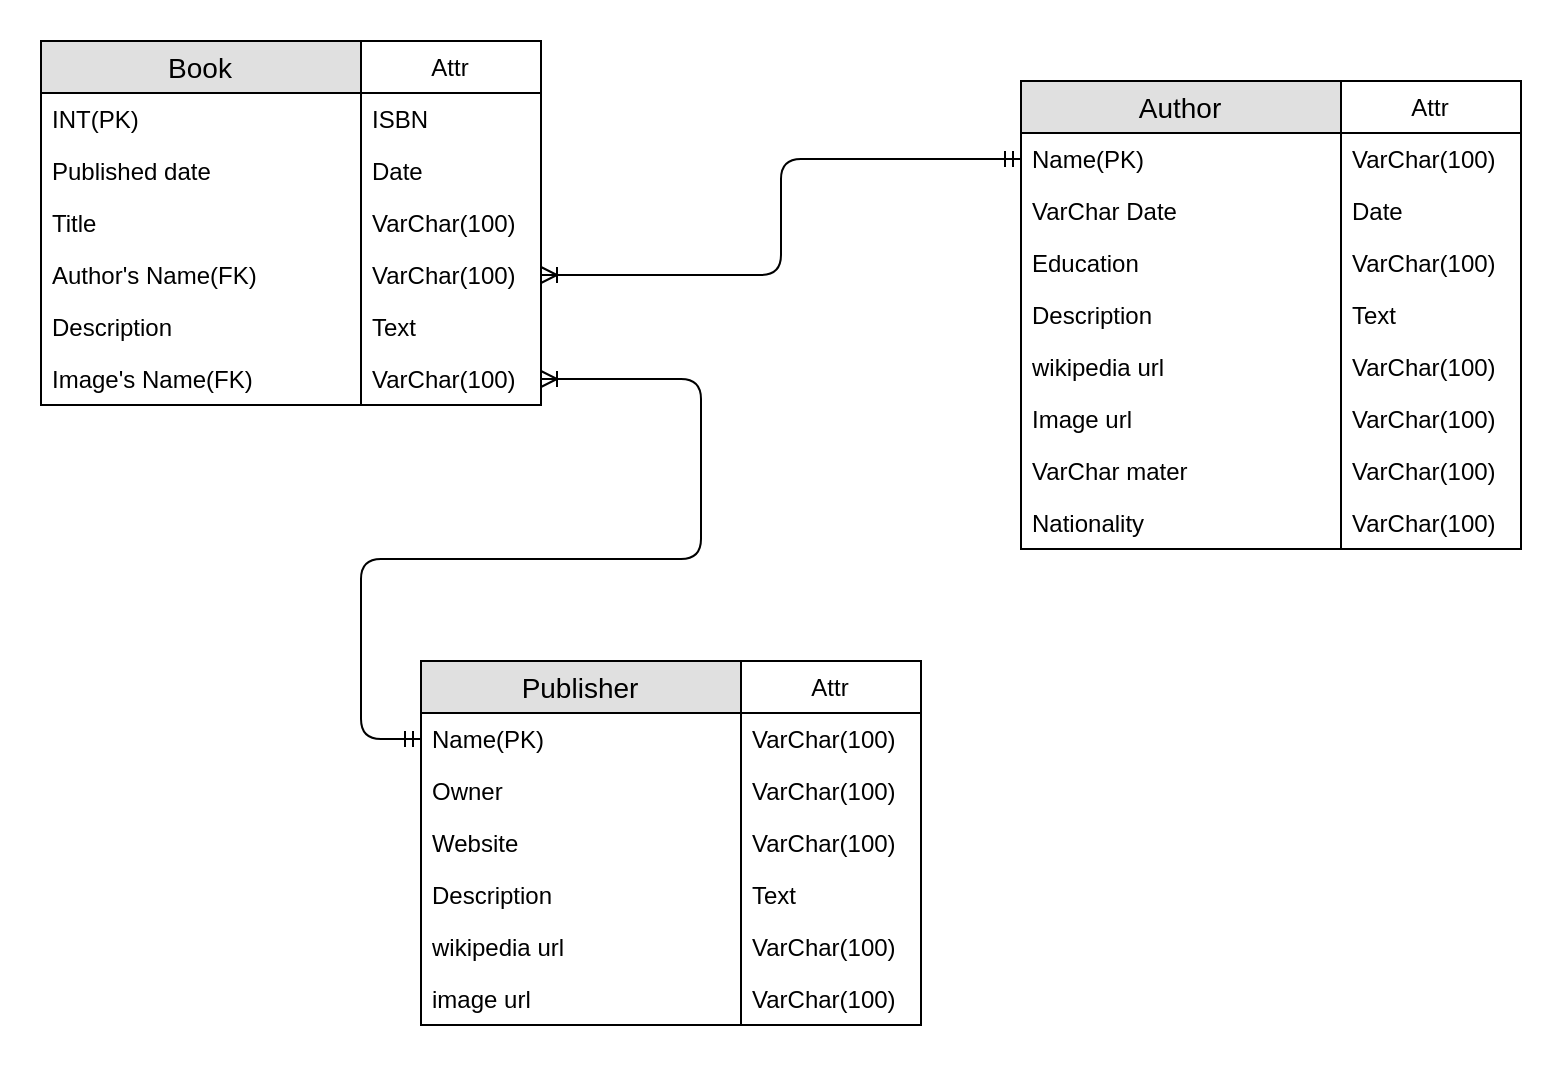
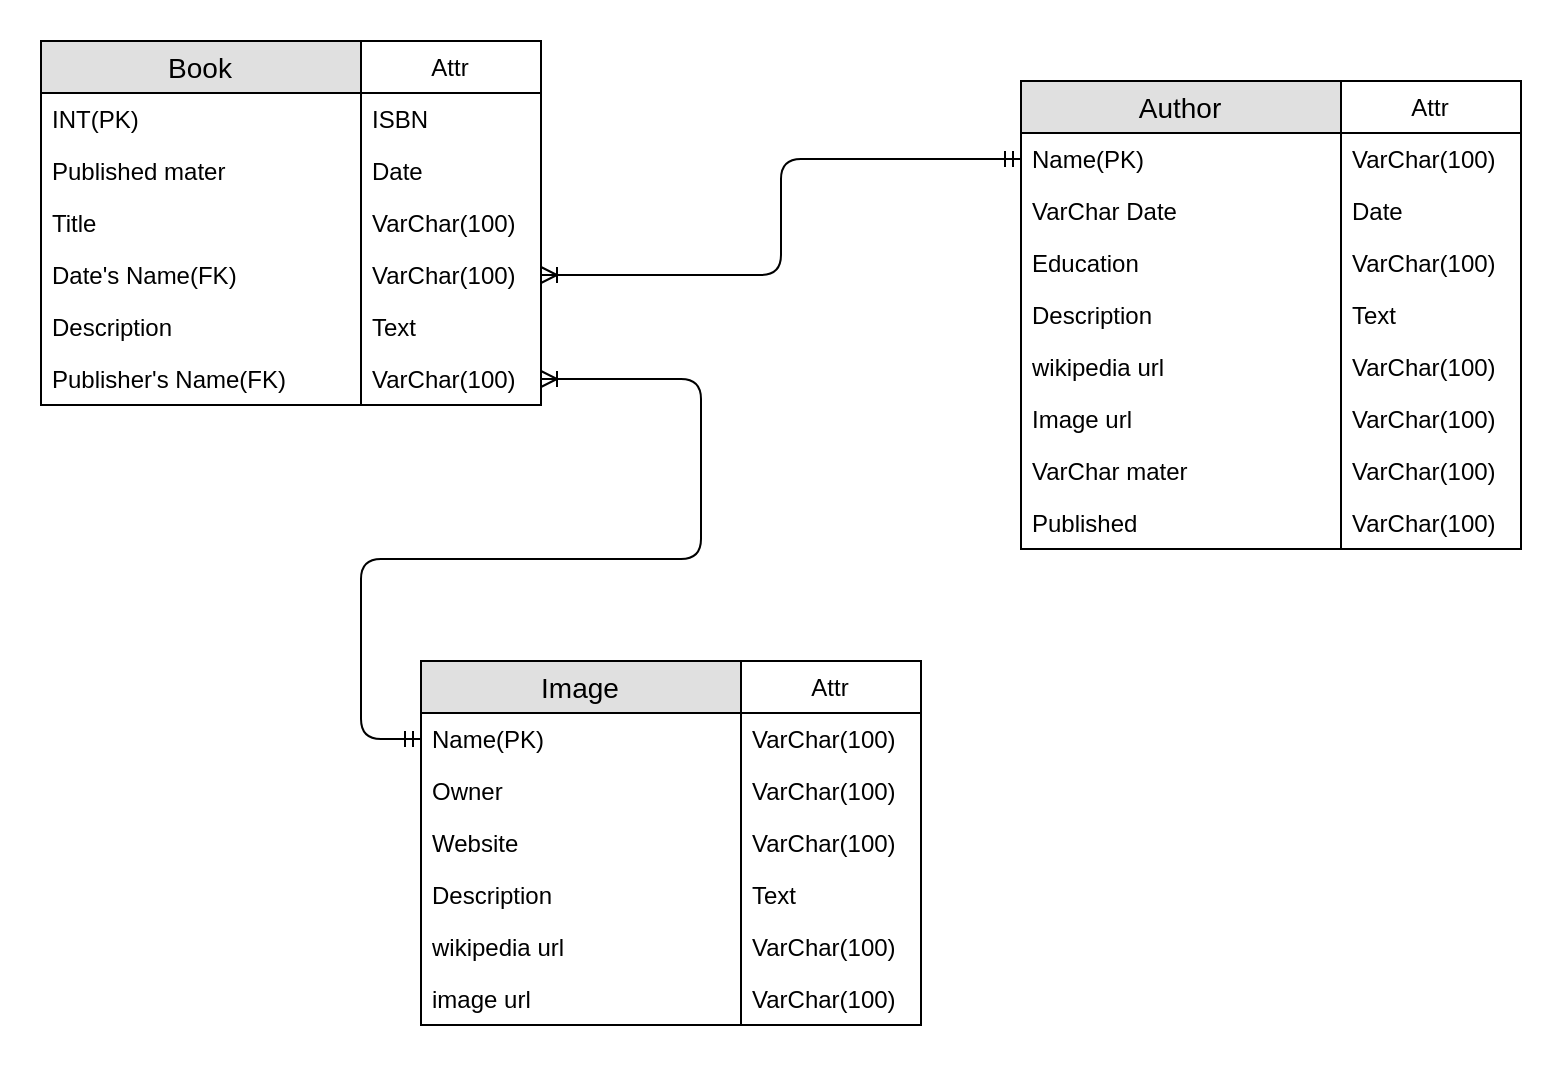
(137, 172) -> (143, 172)
(160, 276) -> (147, 276)
(153, 380) -> (174, 380)
(1097, 524) -> (1086, 524)
(580, 689) -> (580, 689)
